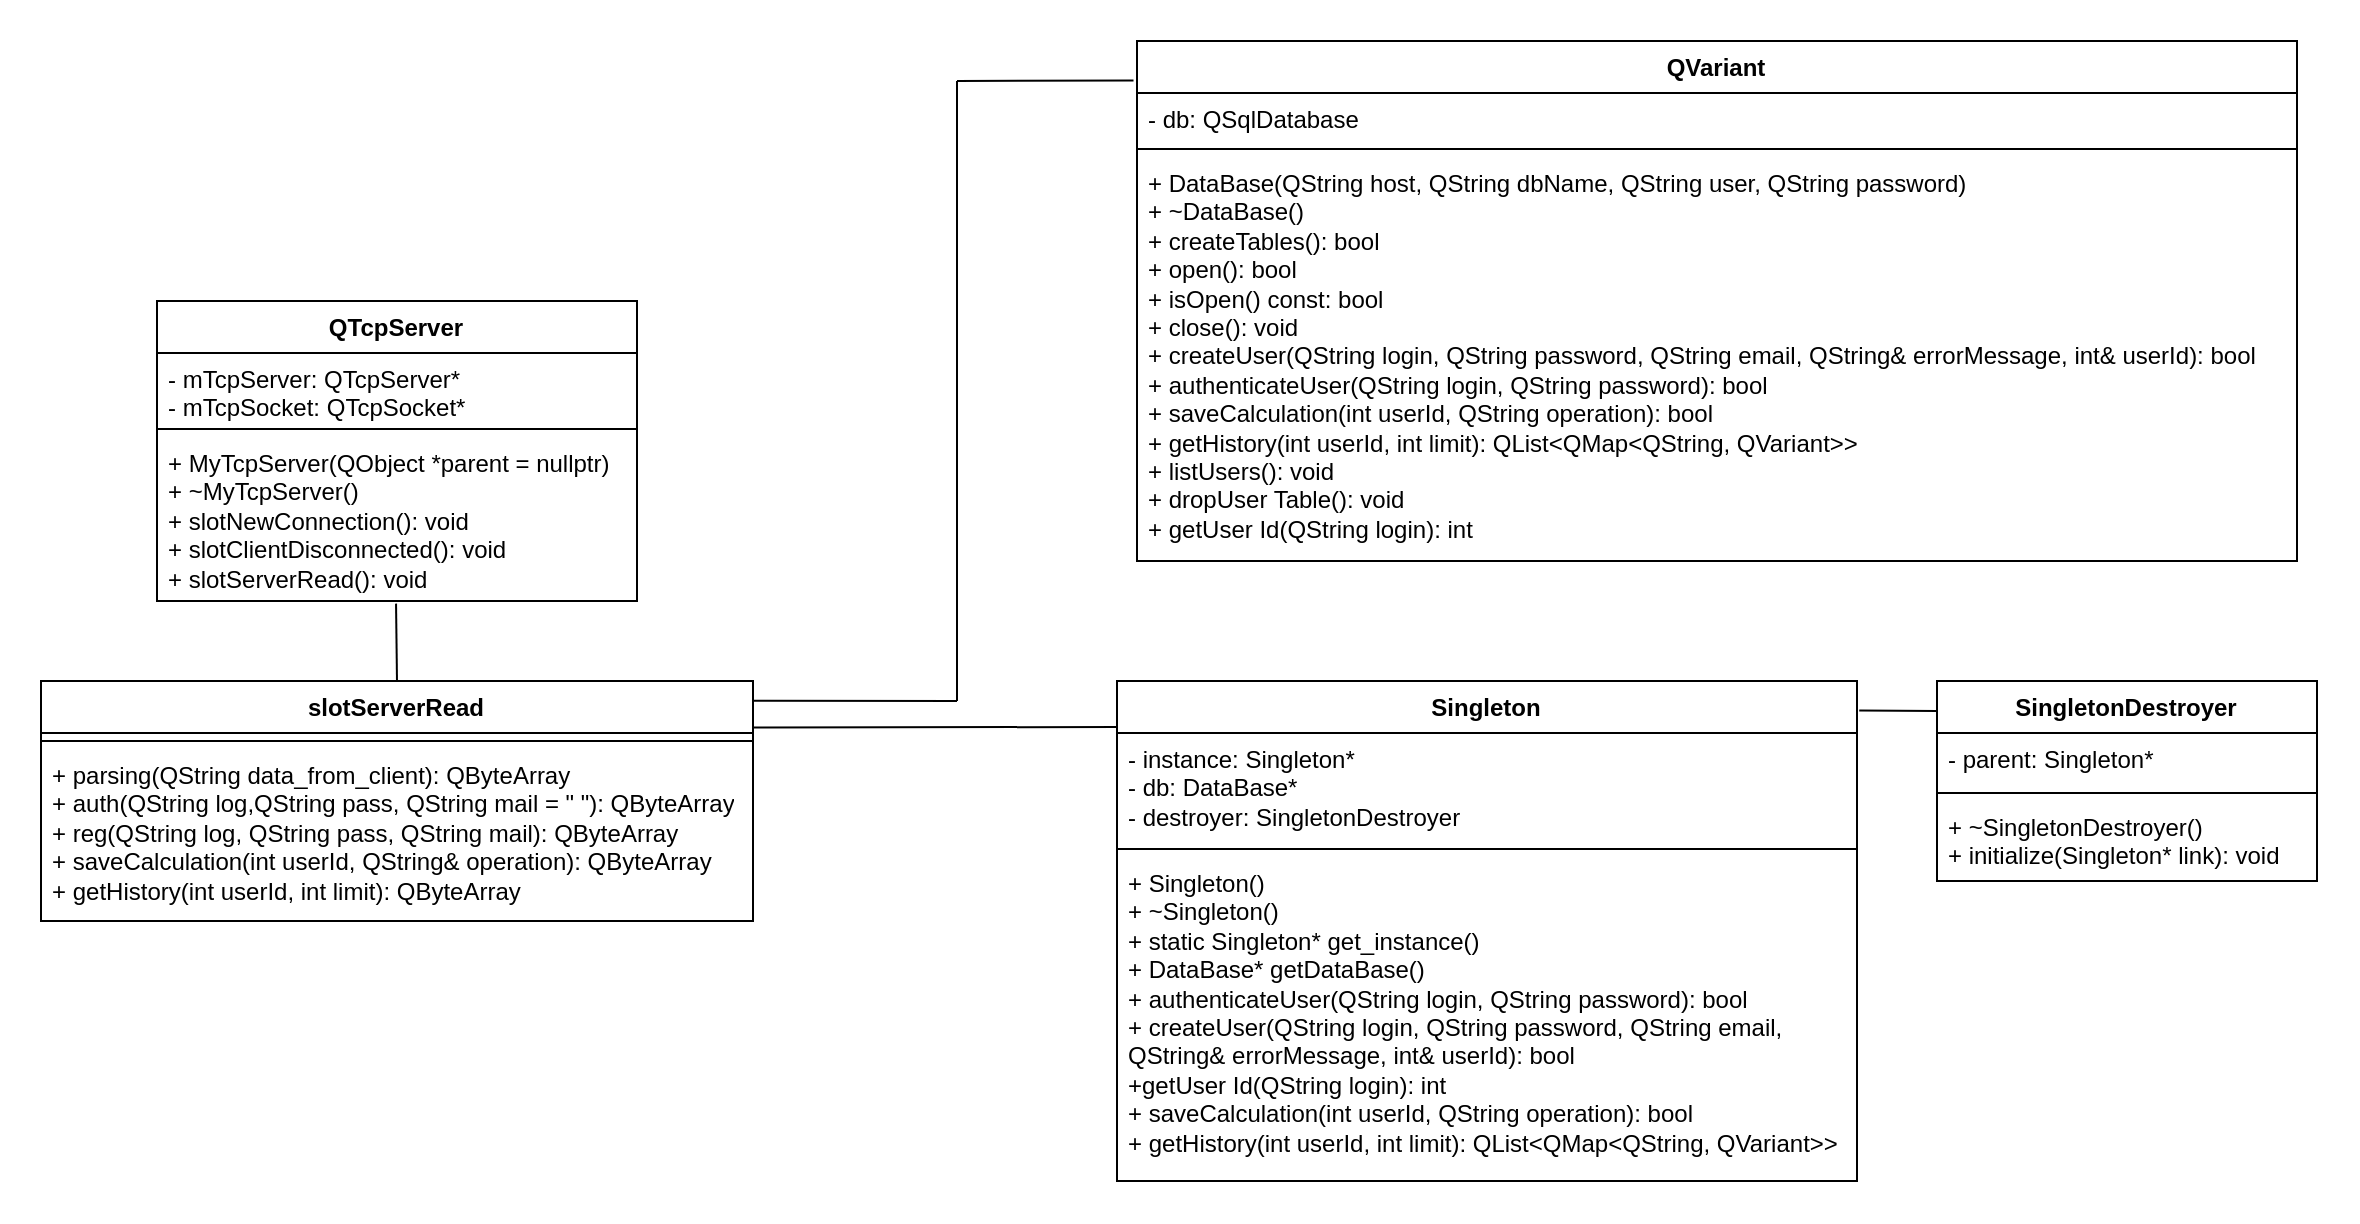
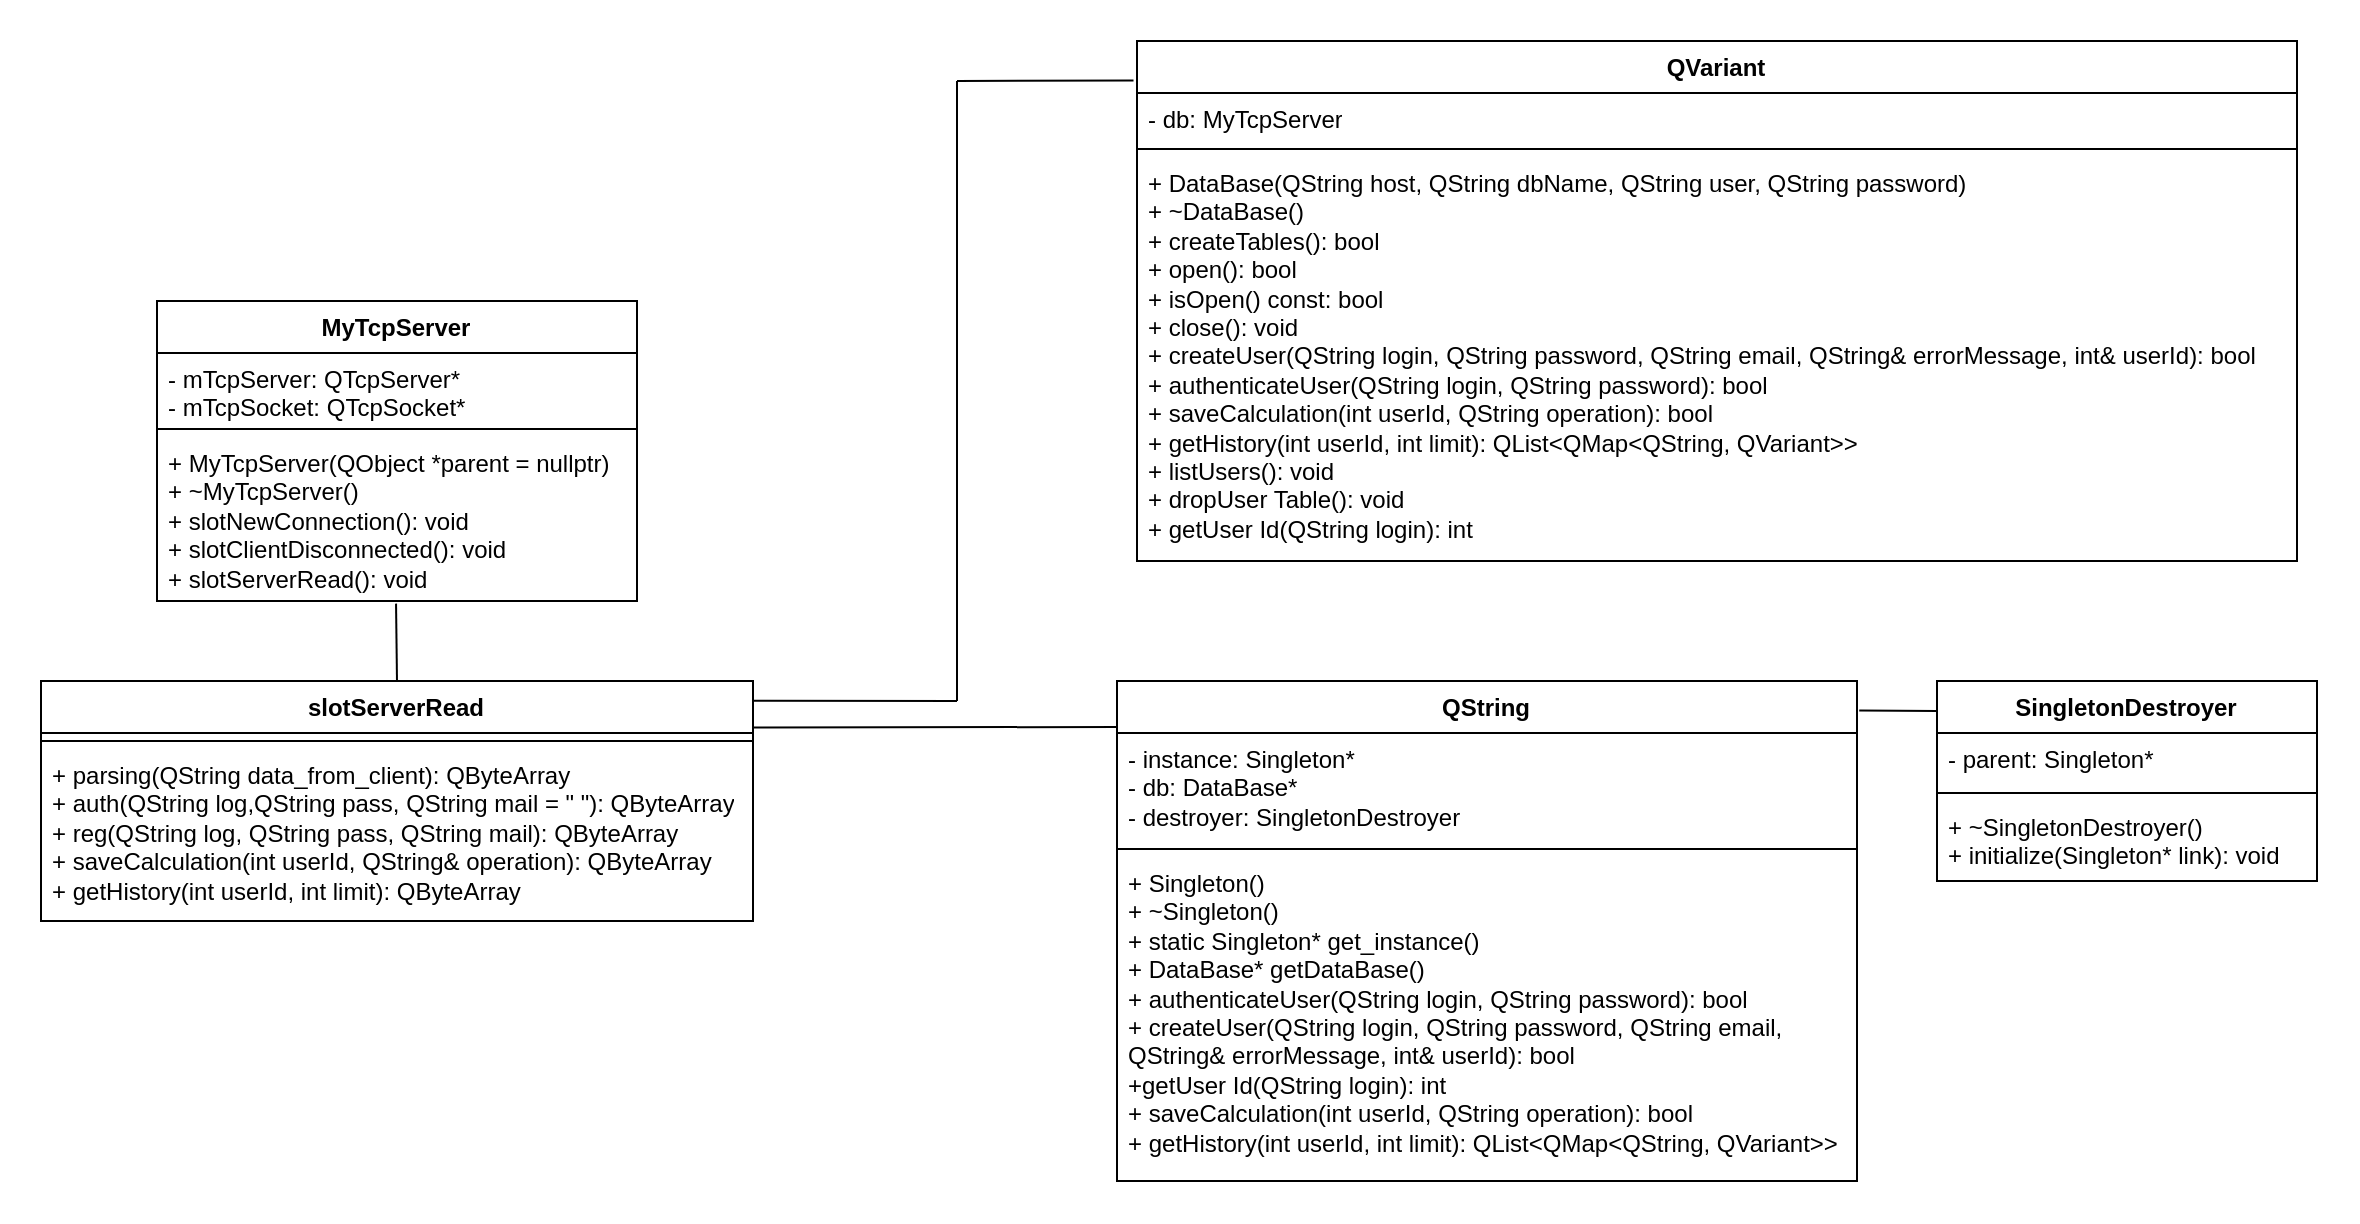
(1257, 121) -> (1254, 121)
(397, 329) -> (397, 329)
(1487, 709) -> (1487, 709)
